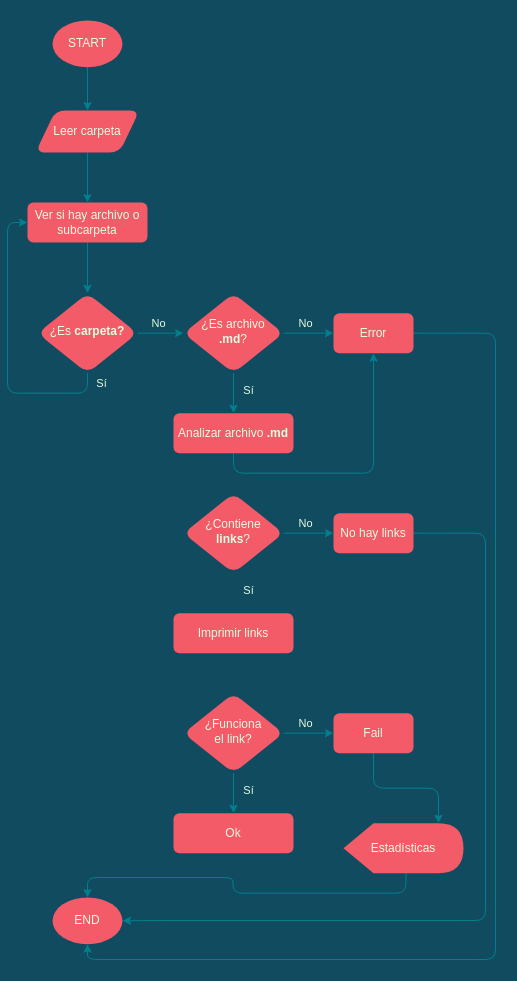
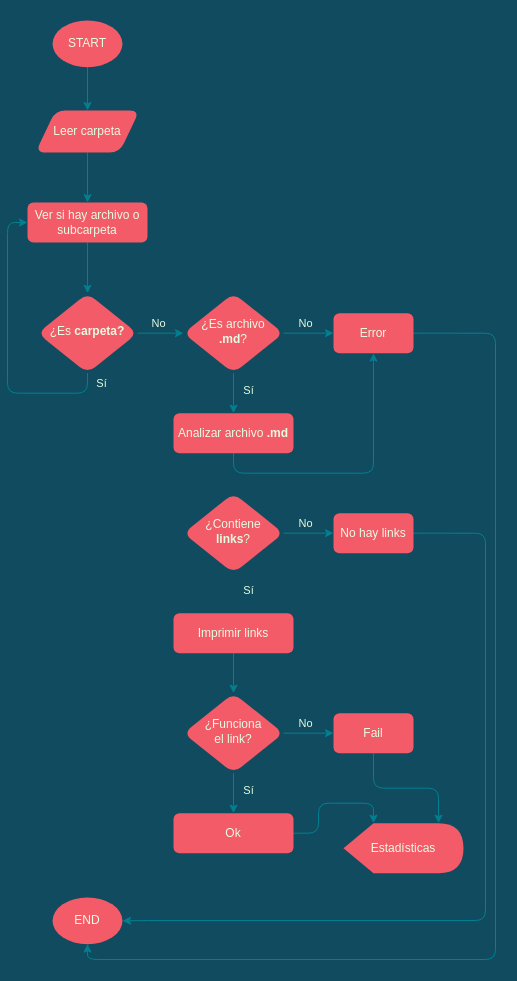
none -> (234, 669)
none -> (332, 803)
(243, 893) -> none
